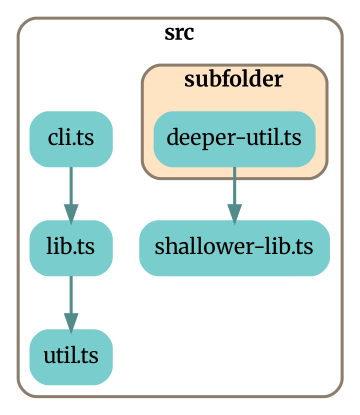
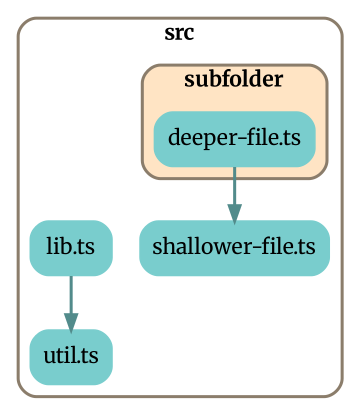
(71, 139) -> none
(235, 139) -> (235, 139)
(235, 248) -> (235, 248)
